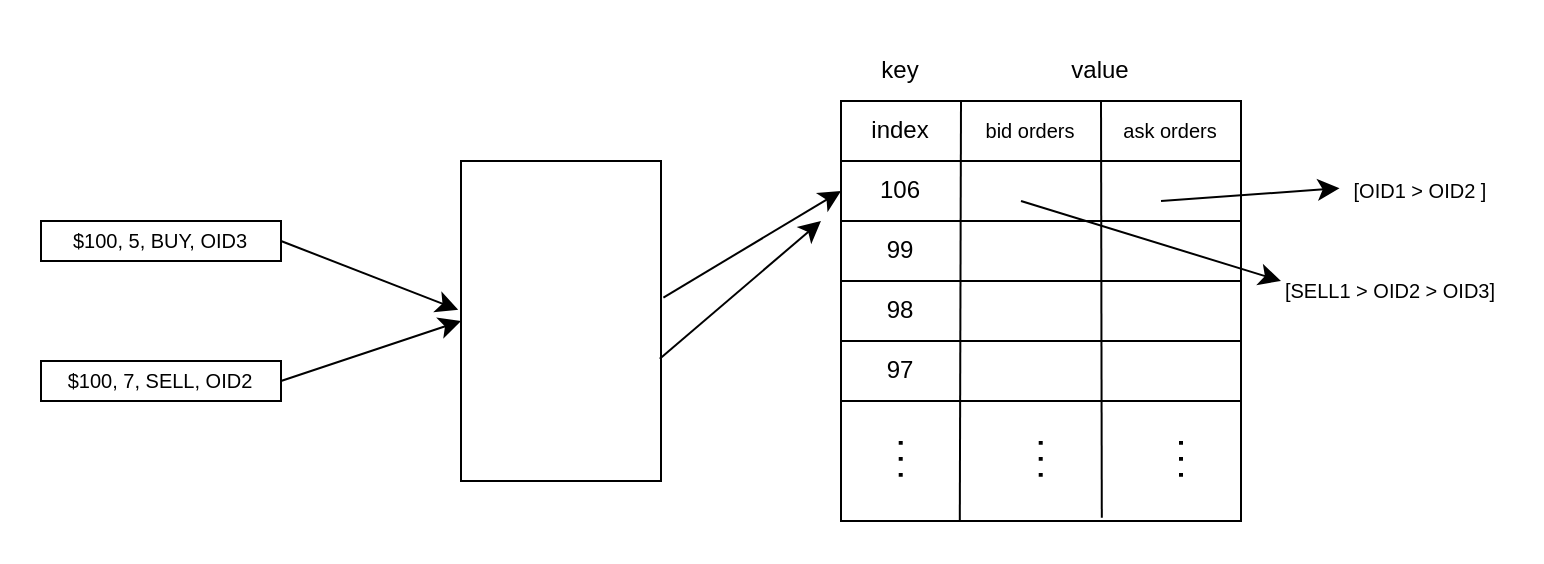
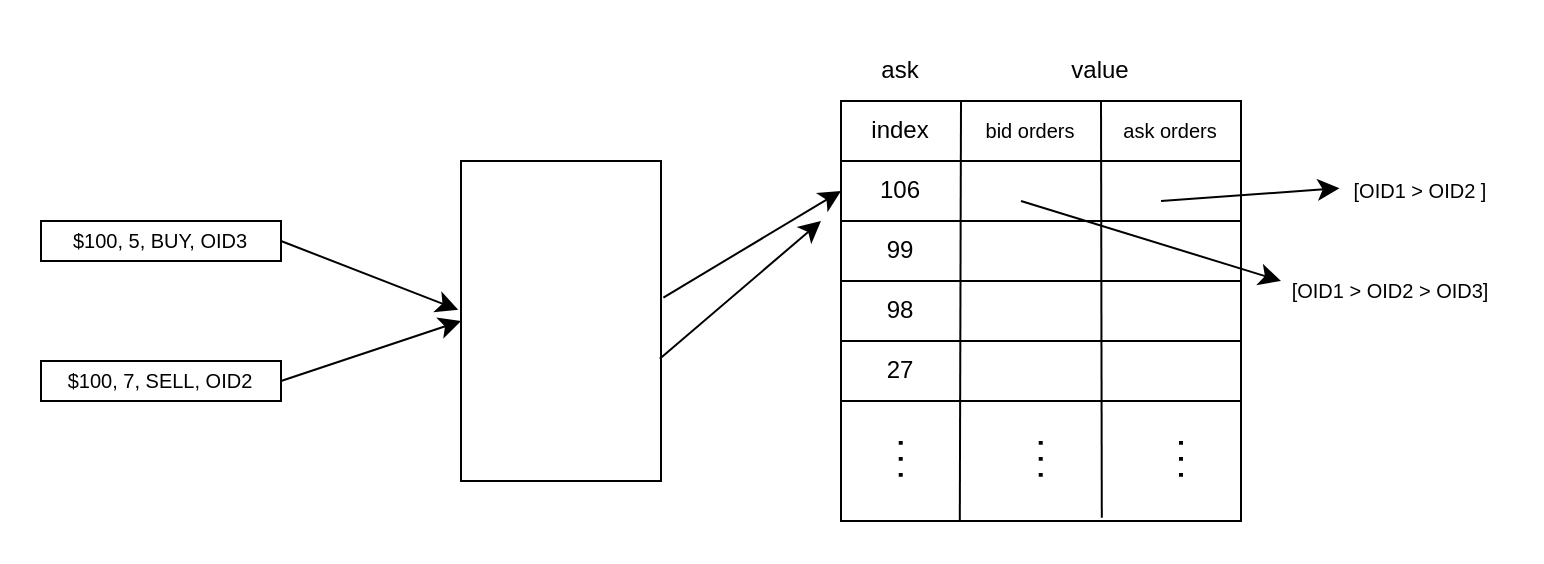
(901, 71) -> (901, 71)
(1391, 291) -> (1391, 291)
(901, 371) -> (901, 371)
